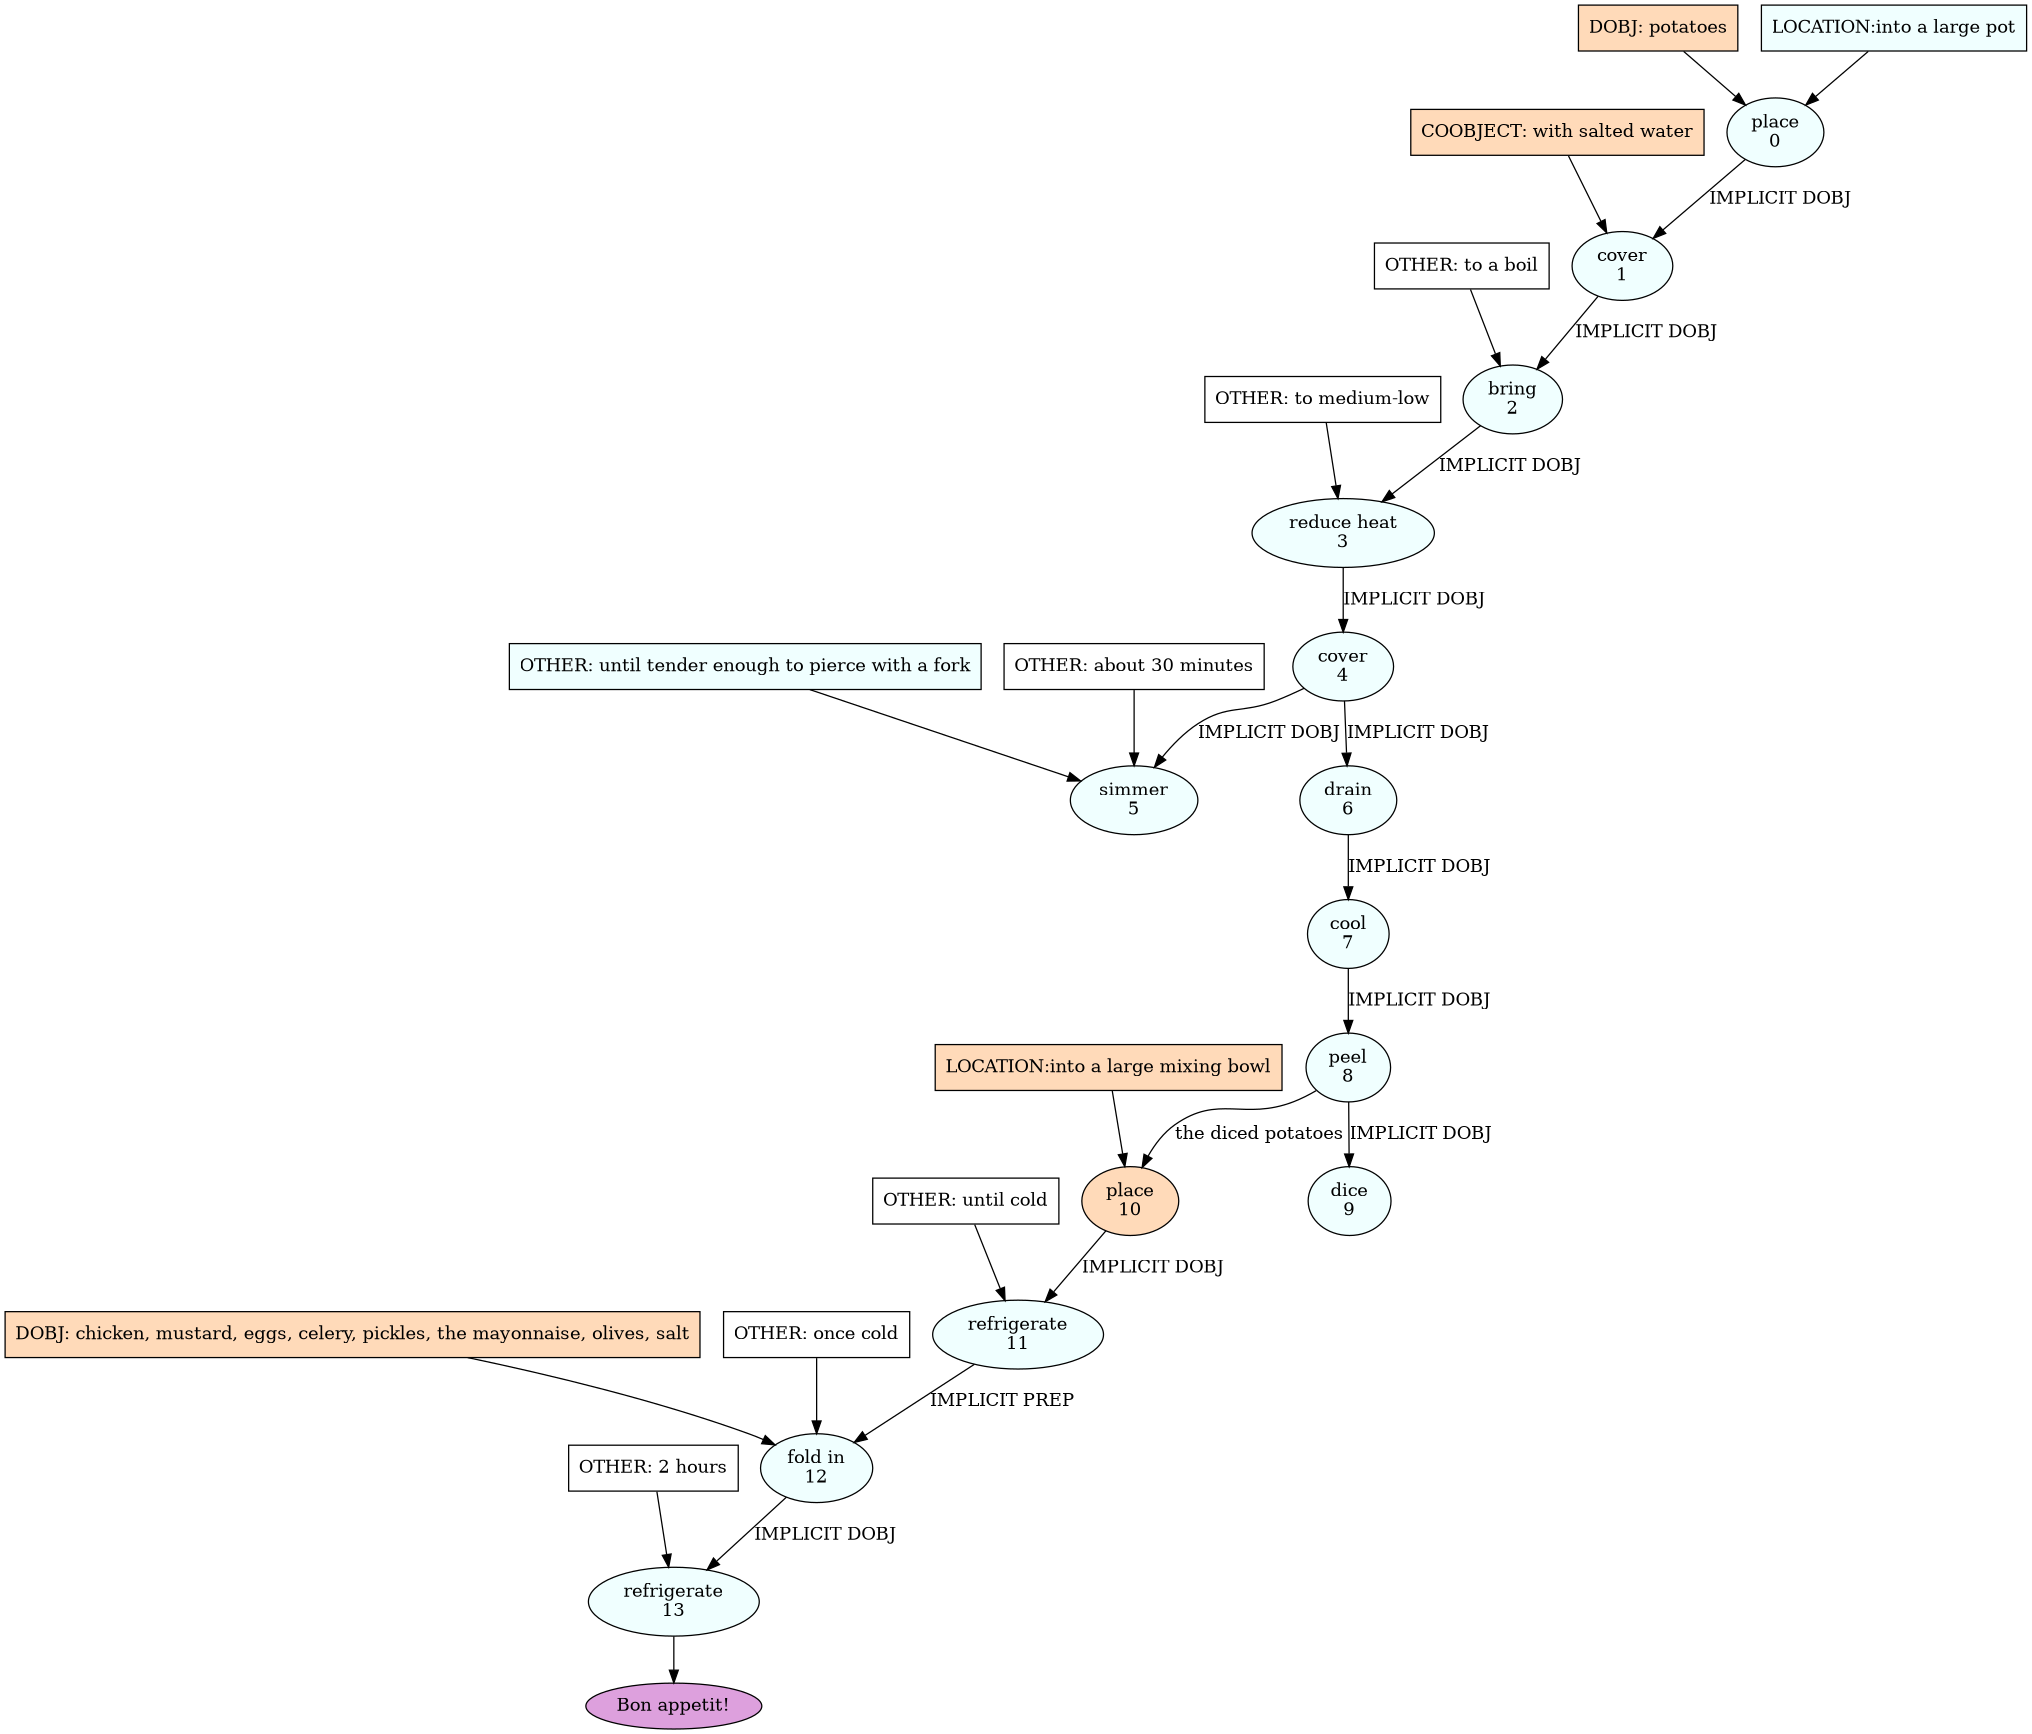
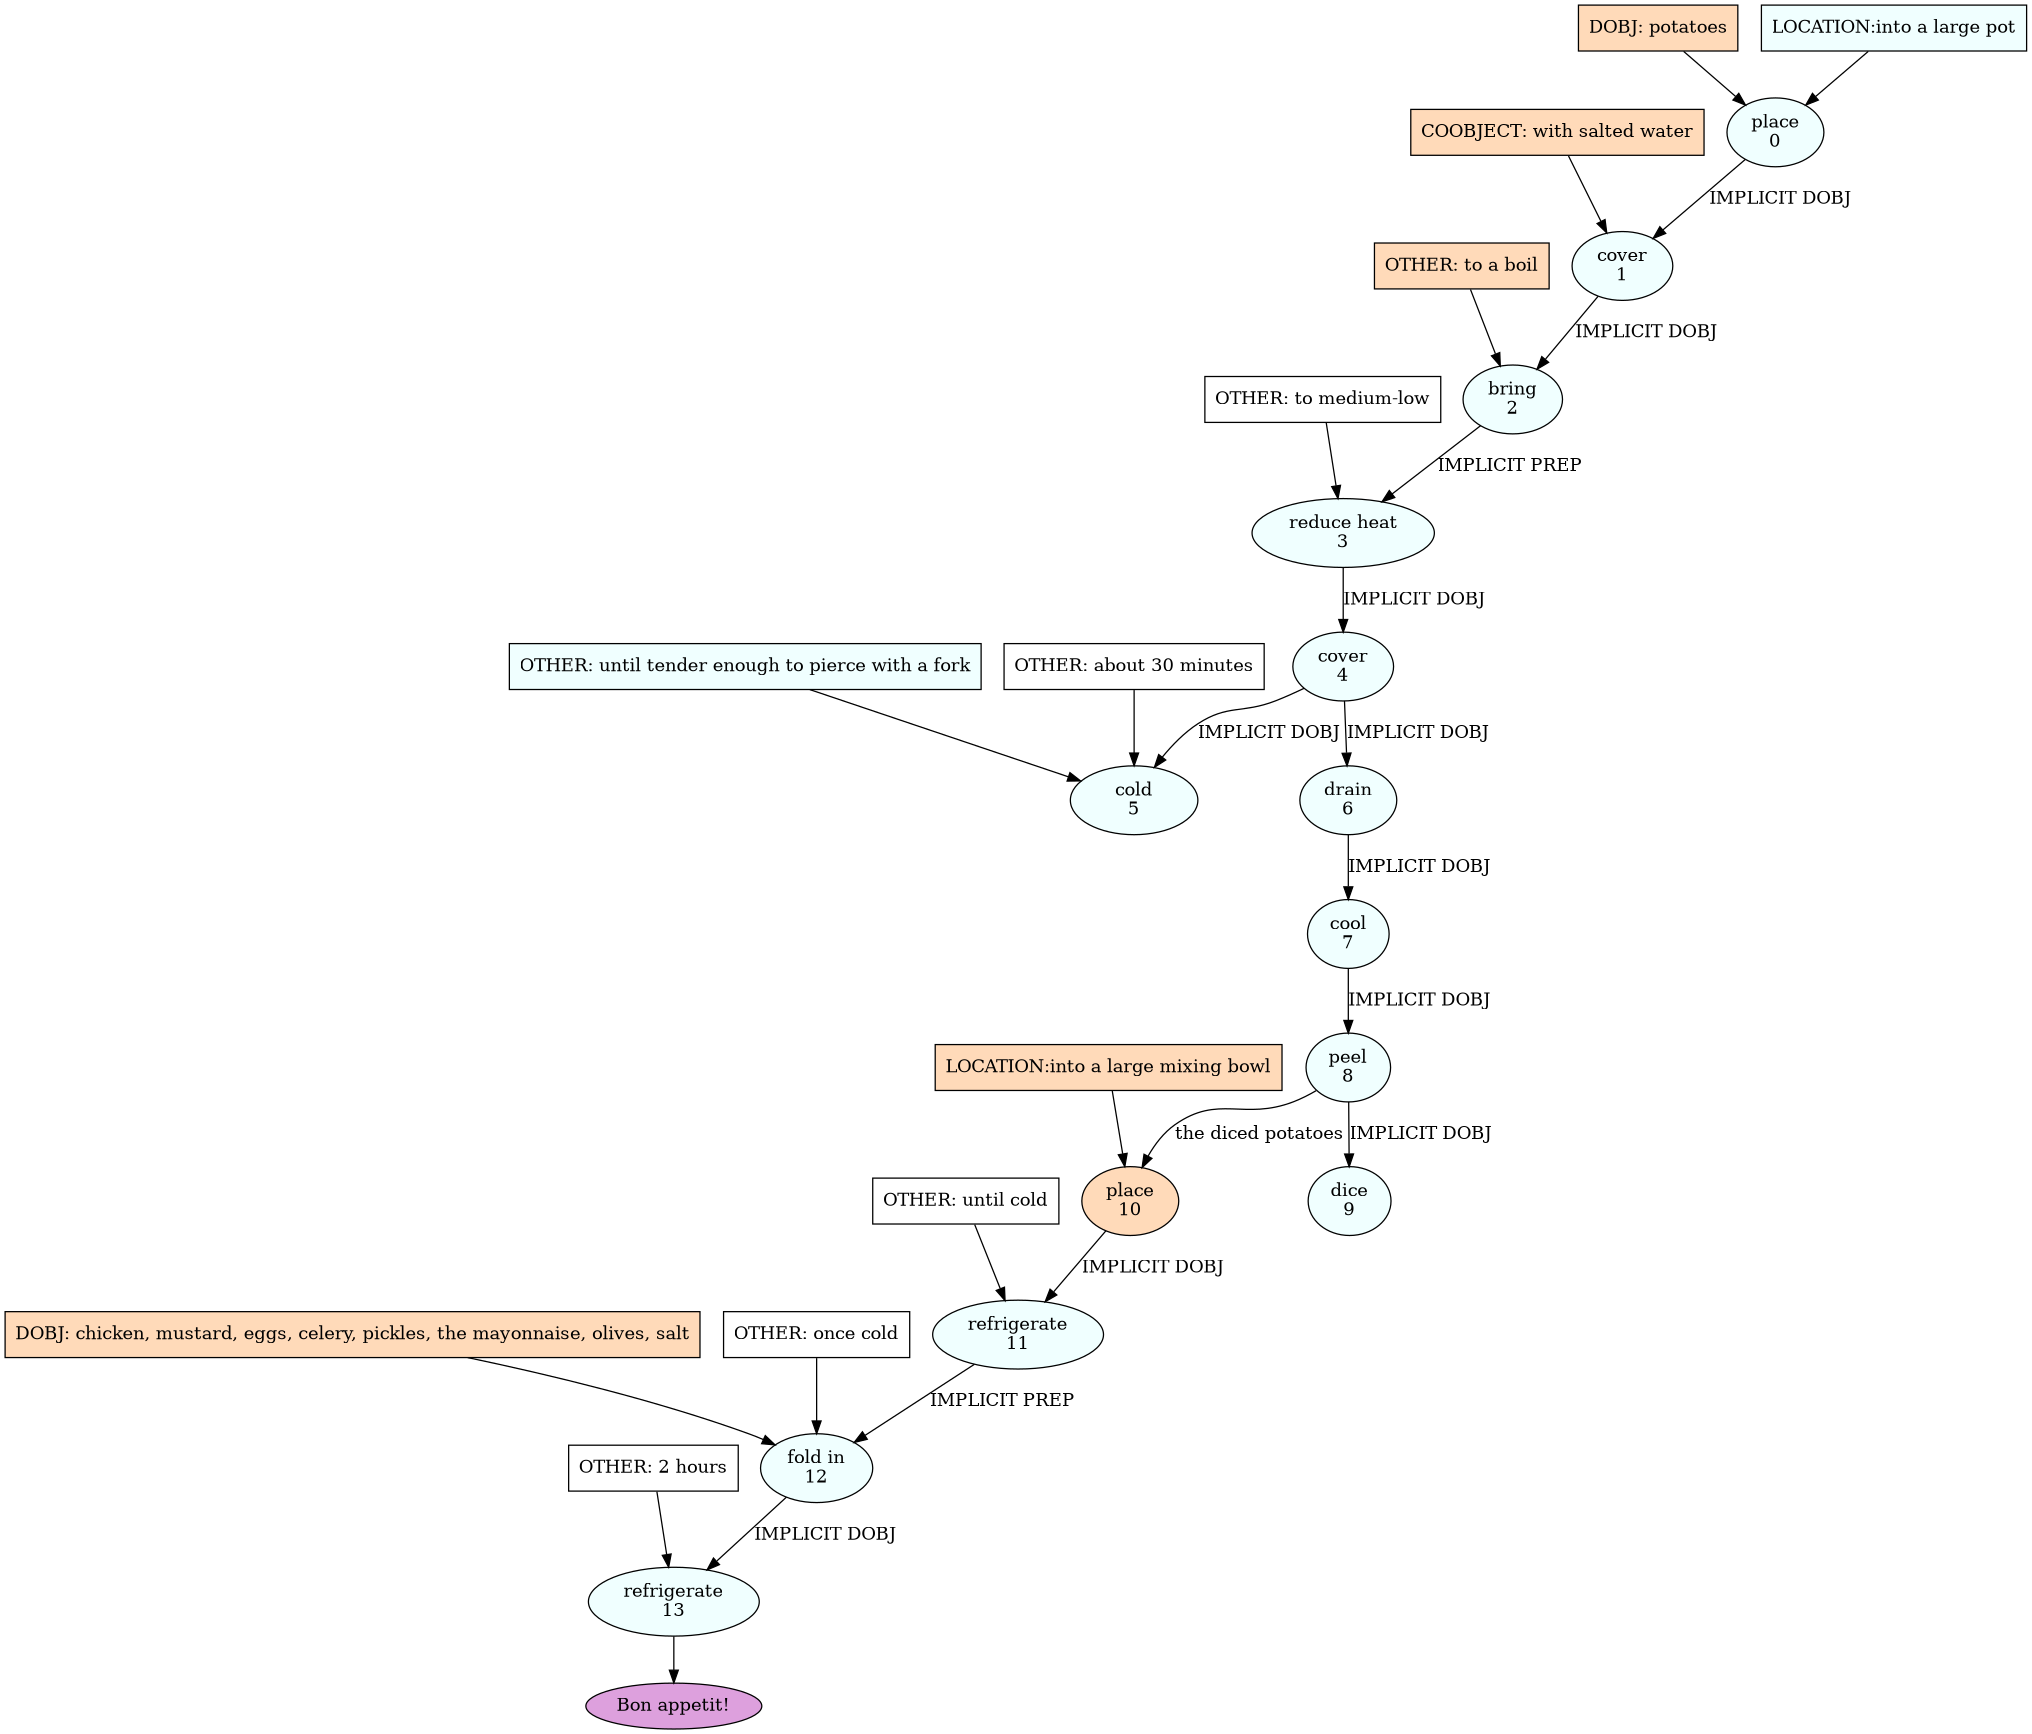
(1462, 266) -> (1462, 266)
(1510, 466) -> (1510, 466)
(1134, 800) -> (1134, 800)
